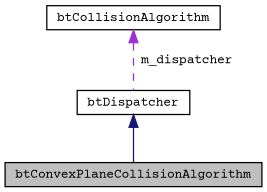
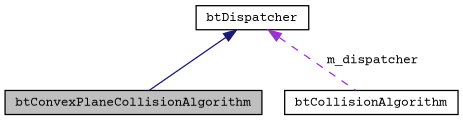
(133, 67) -> (317, 64)
